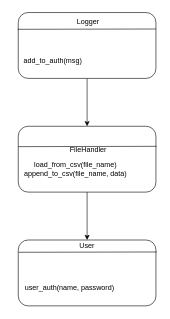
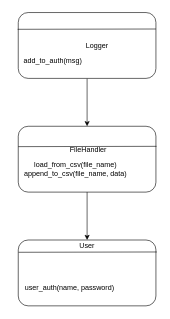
(89, 21) -> (98, 45)
